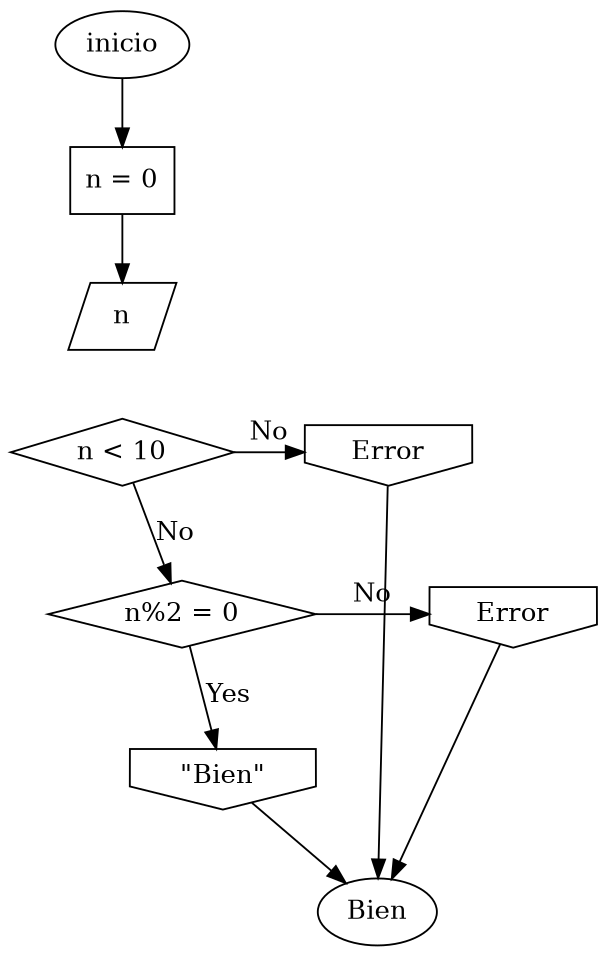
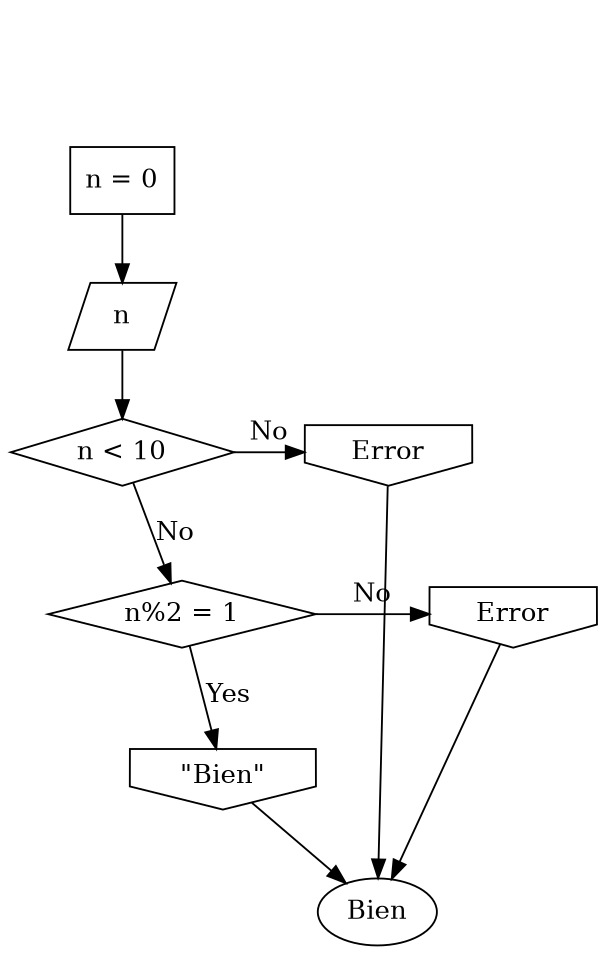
(122, 45) -> none
none -> (122, 375)
(182, 614) -> (182, 614)
